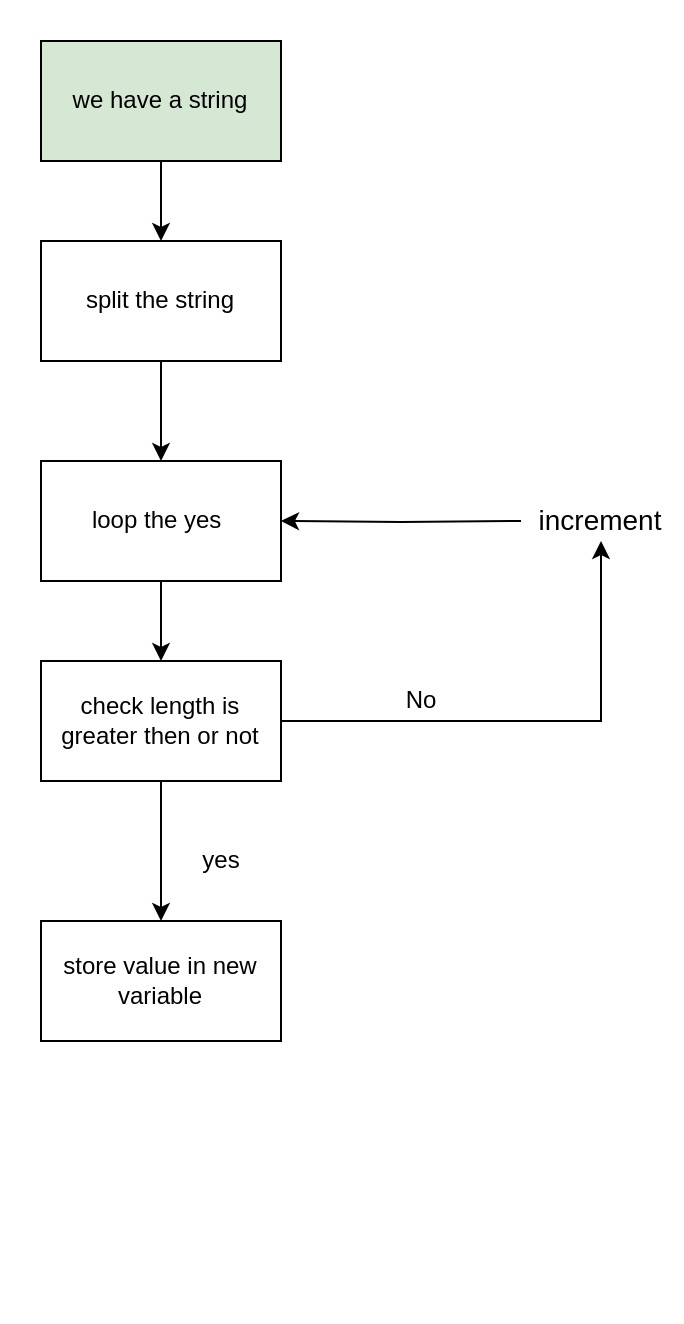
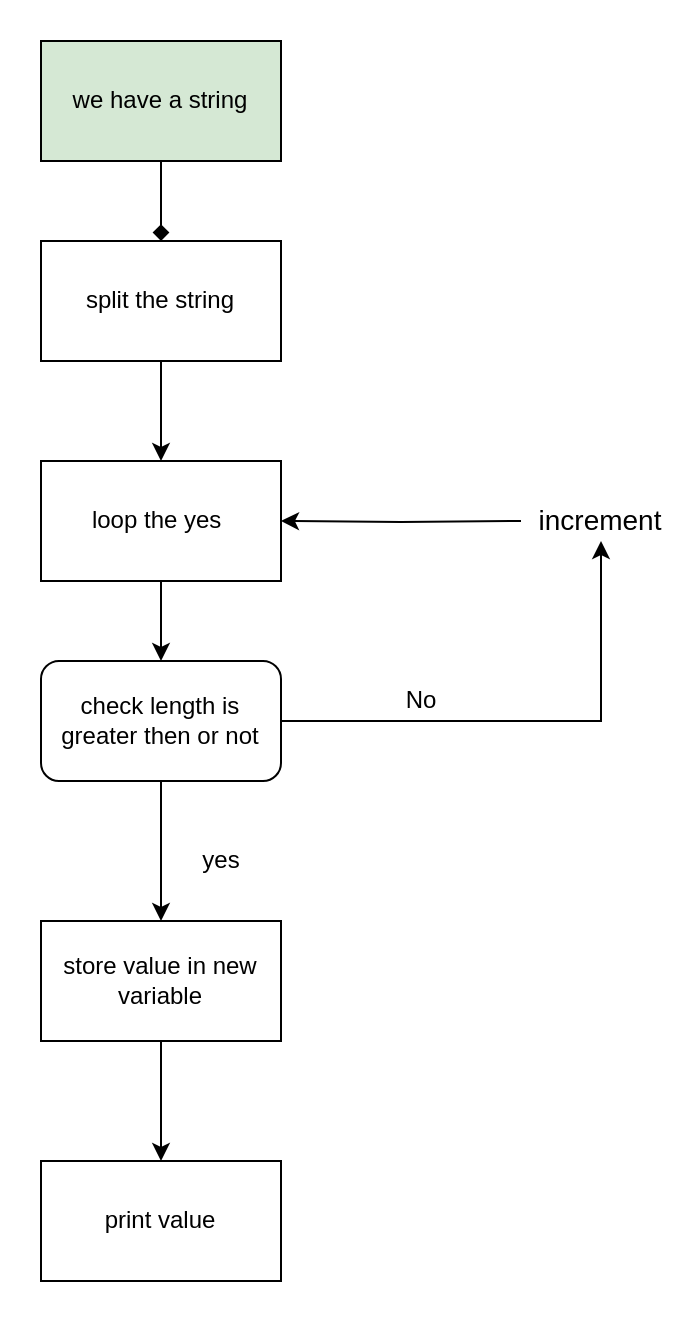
(161, 226) -> (161, 225)
(161, 721) -> (161, 721)
none -> (161, 1094)
none -> (161, 1221)
